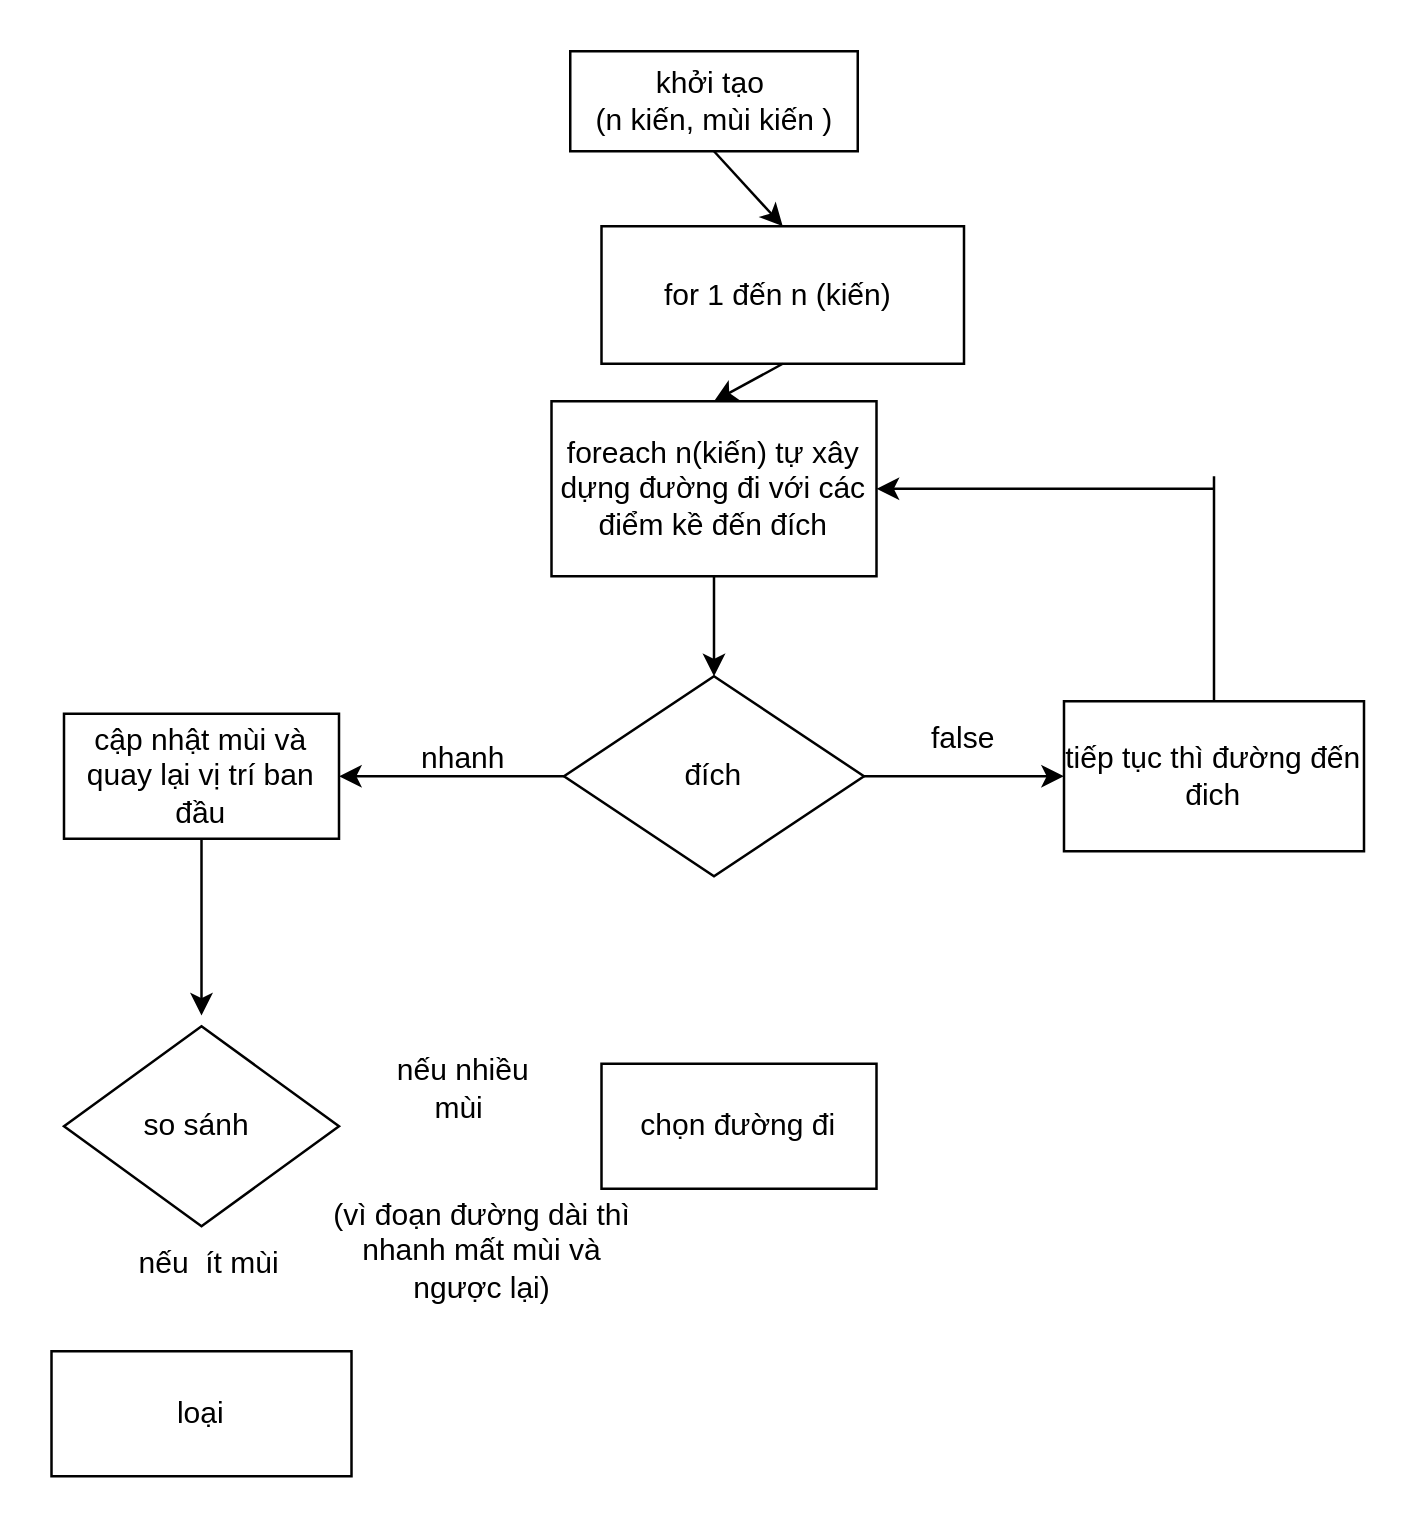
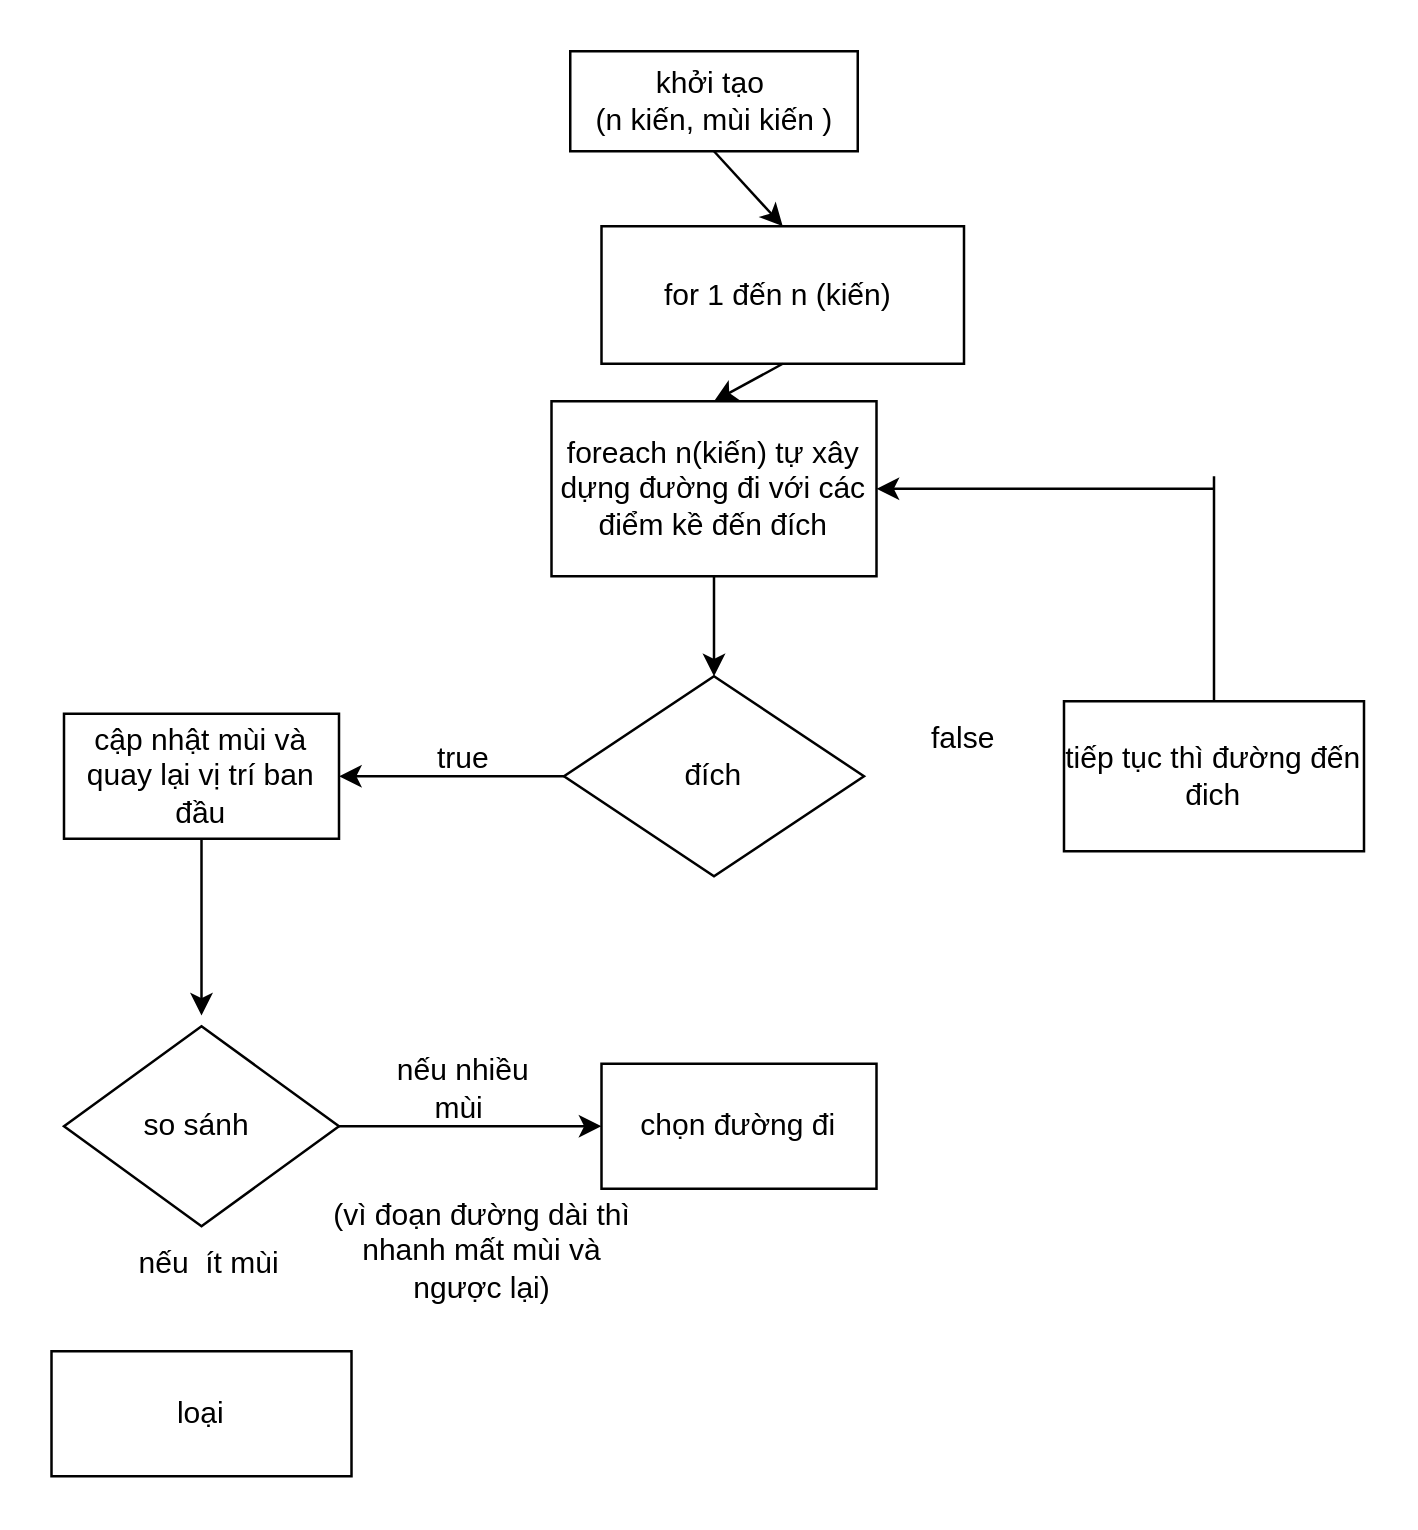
(464, 759) -> (464, 759)
(956, 776) -> none
none -> (462, 1126)
